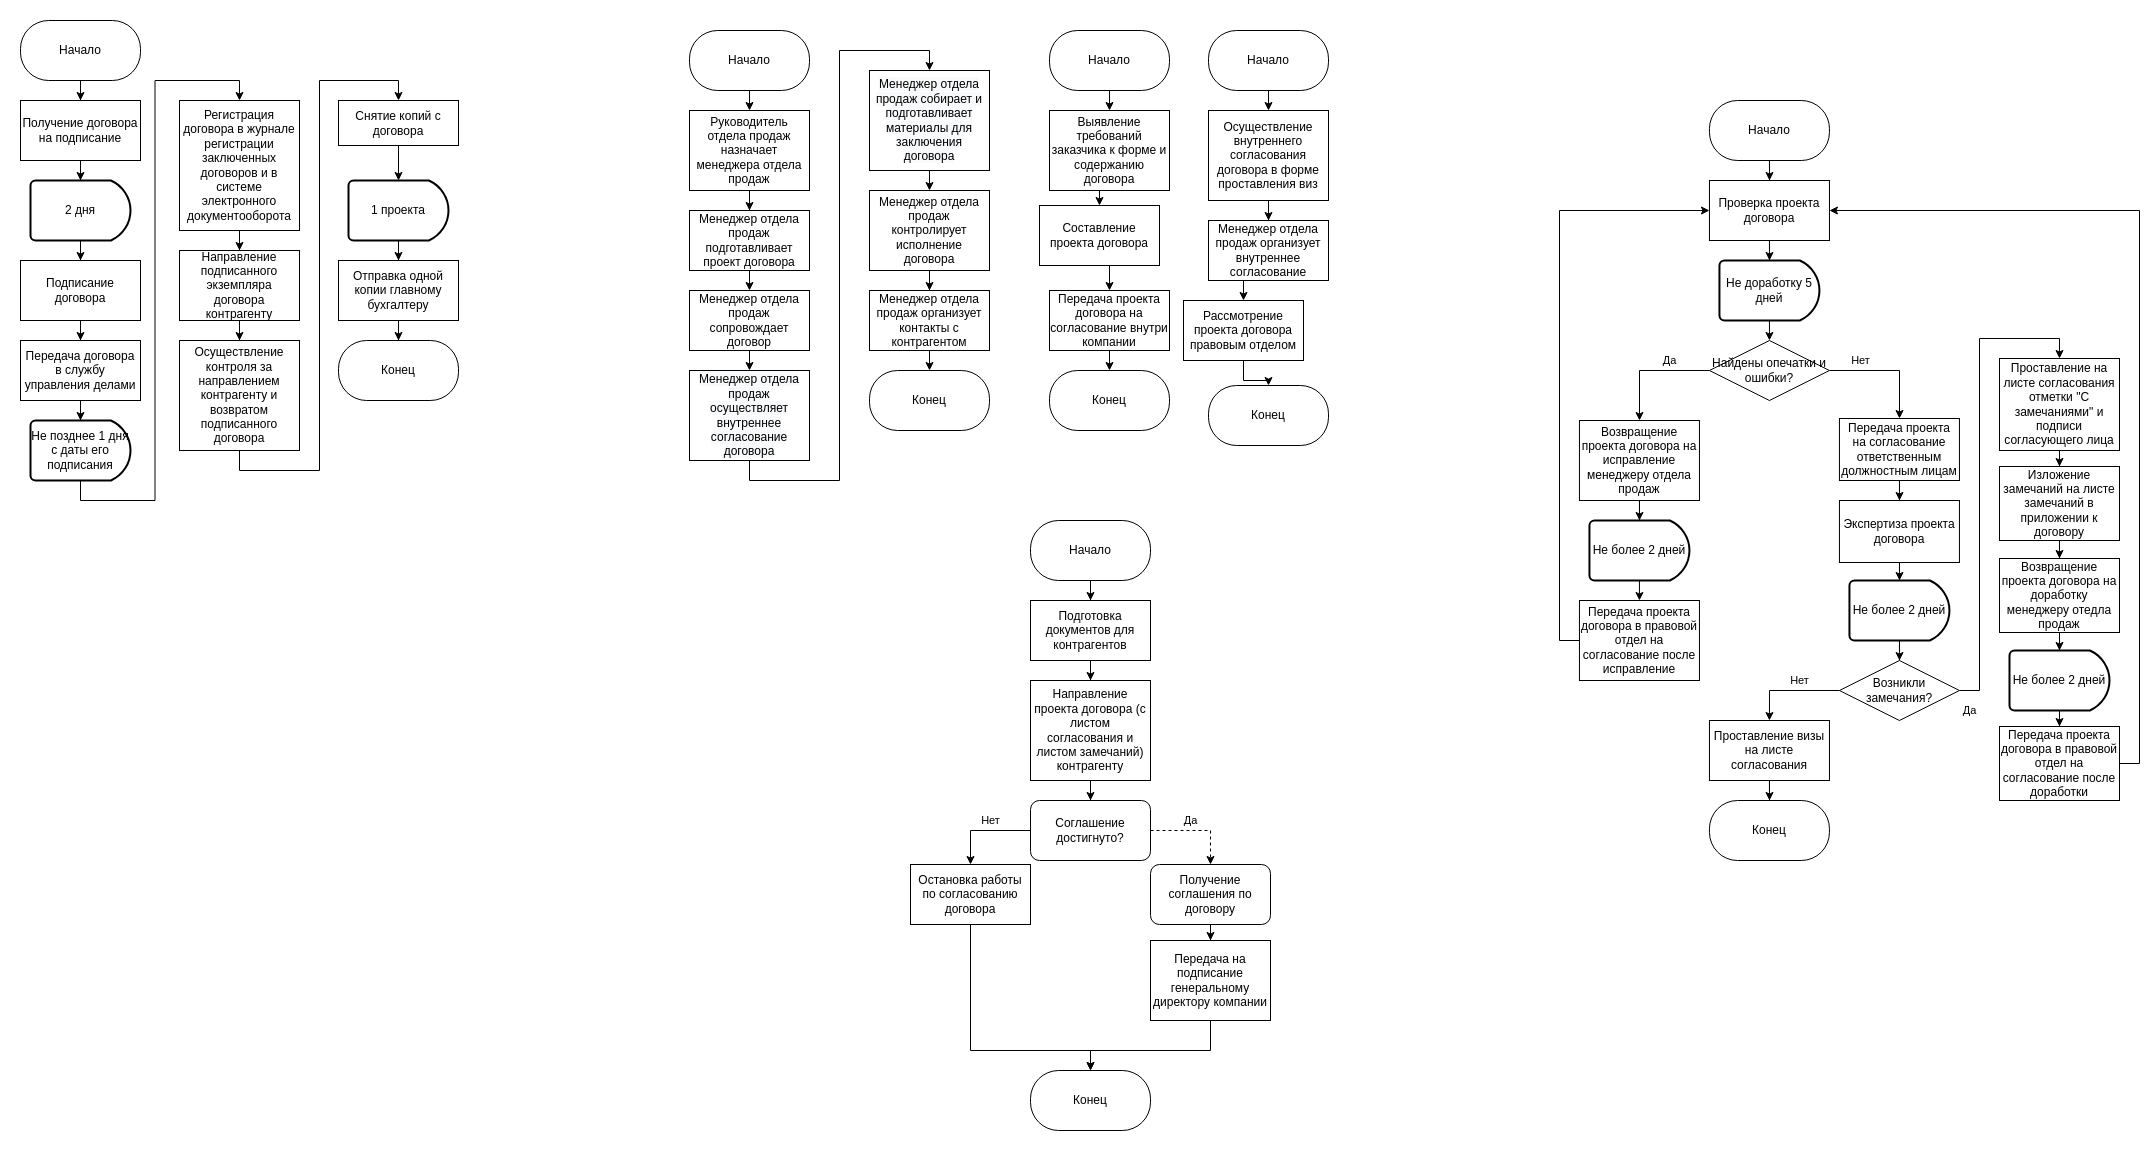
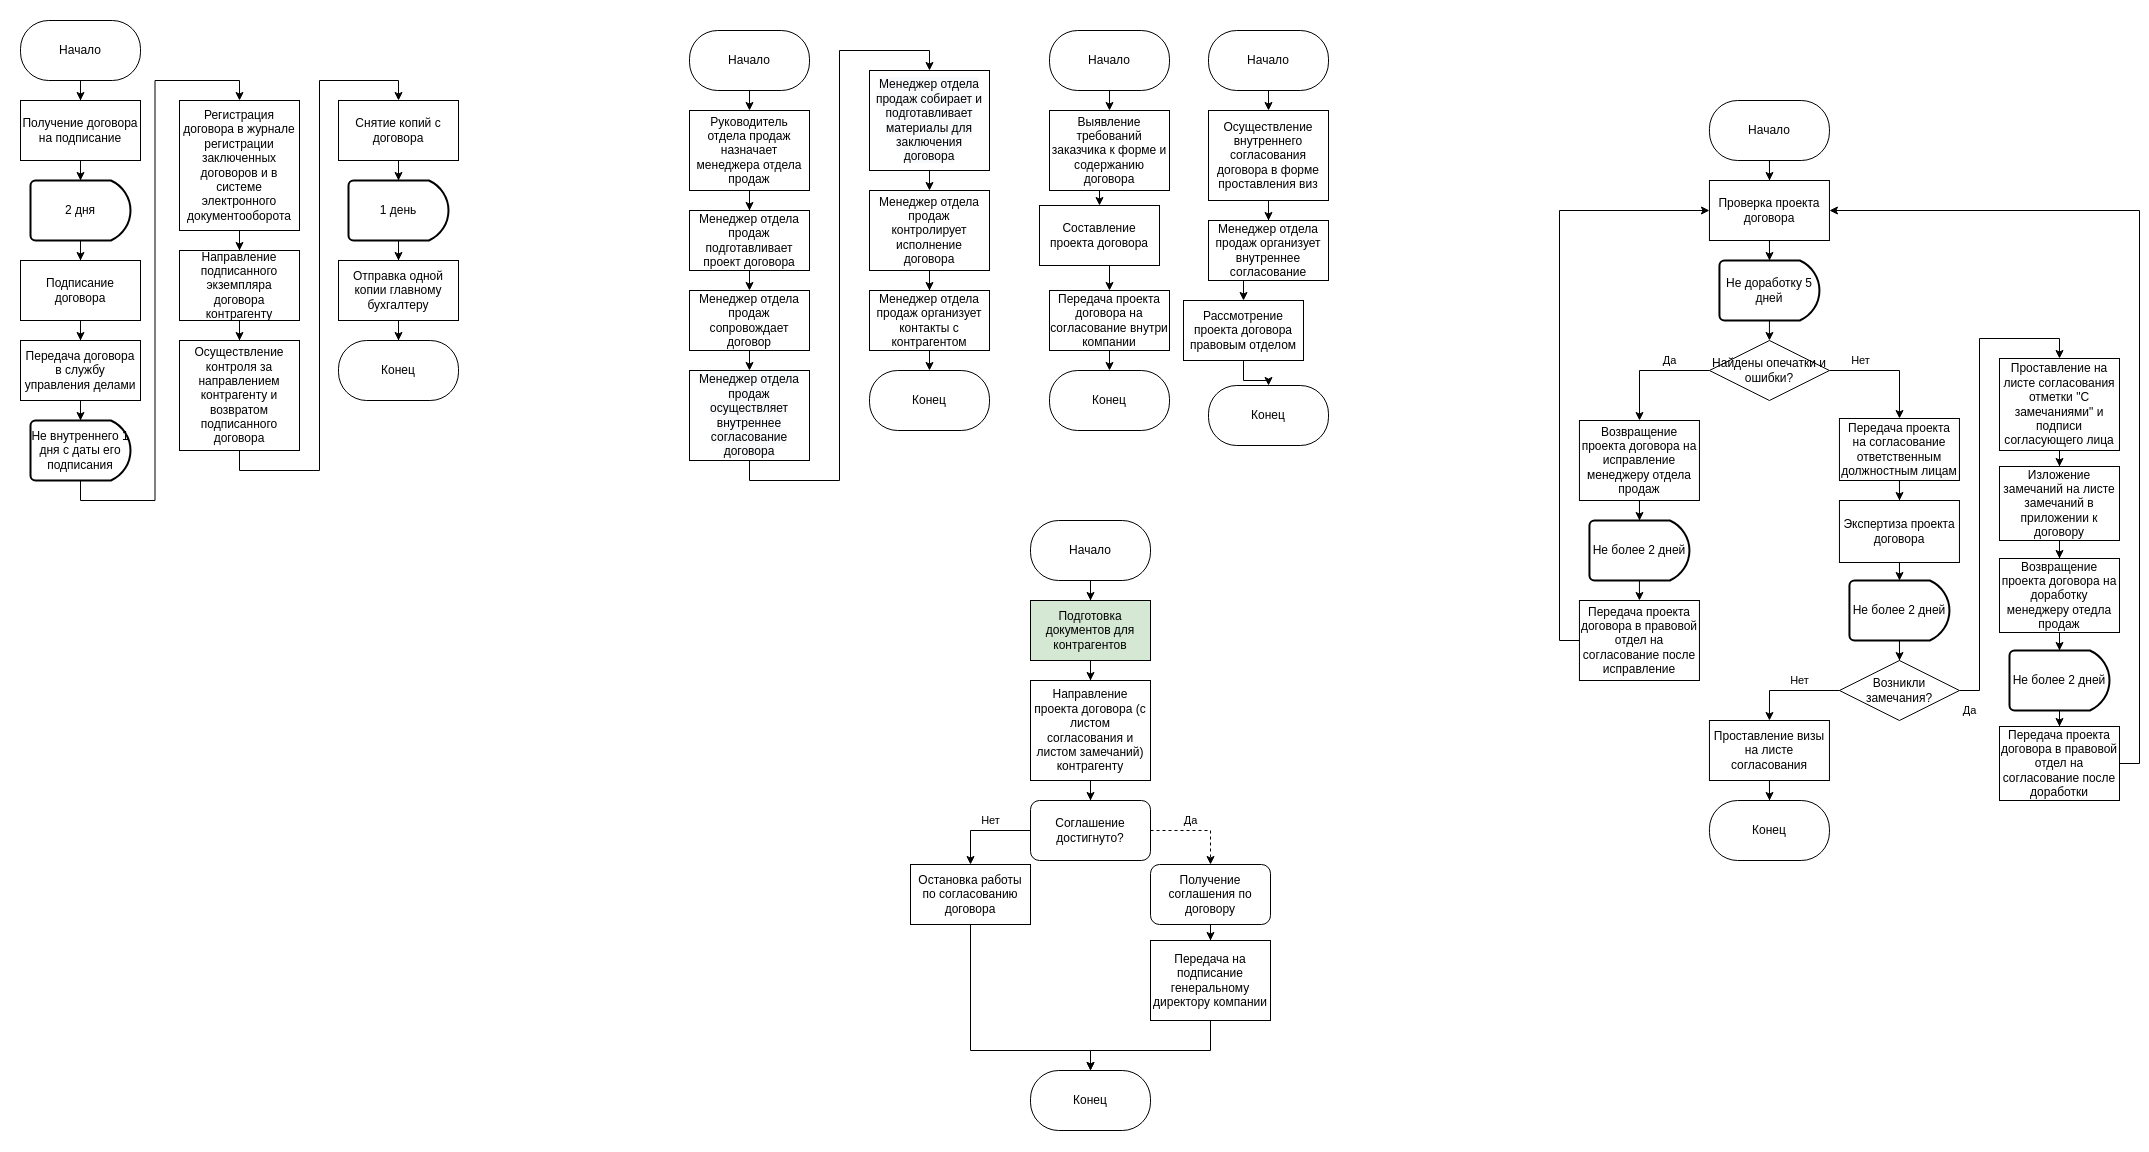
(399, 123) -> (399, 131)
(399, 211) -> (399, 211)
(81, 451) -> (81, 451)
(1091, 631) -> (1091, 631)
